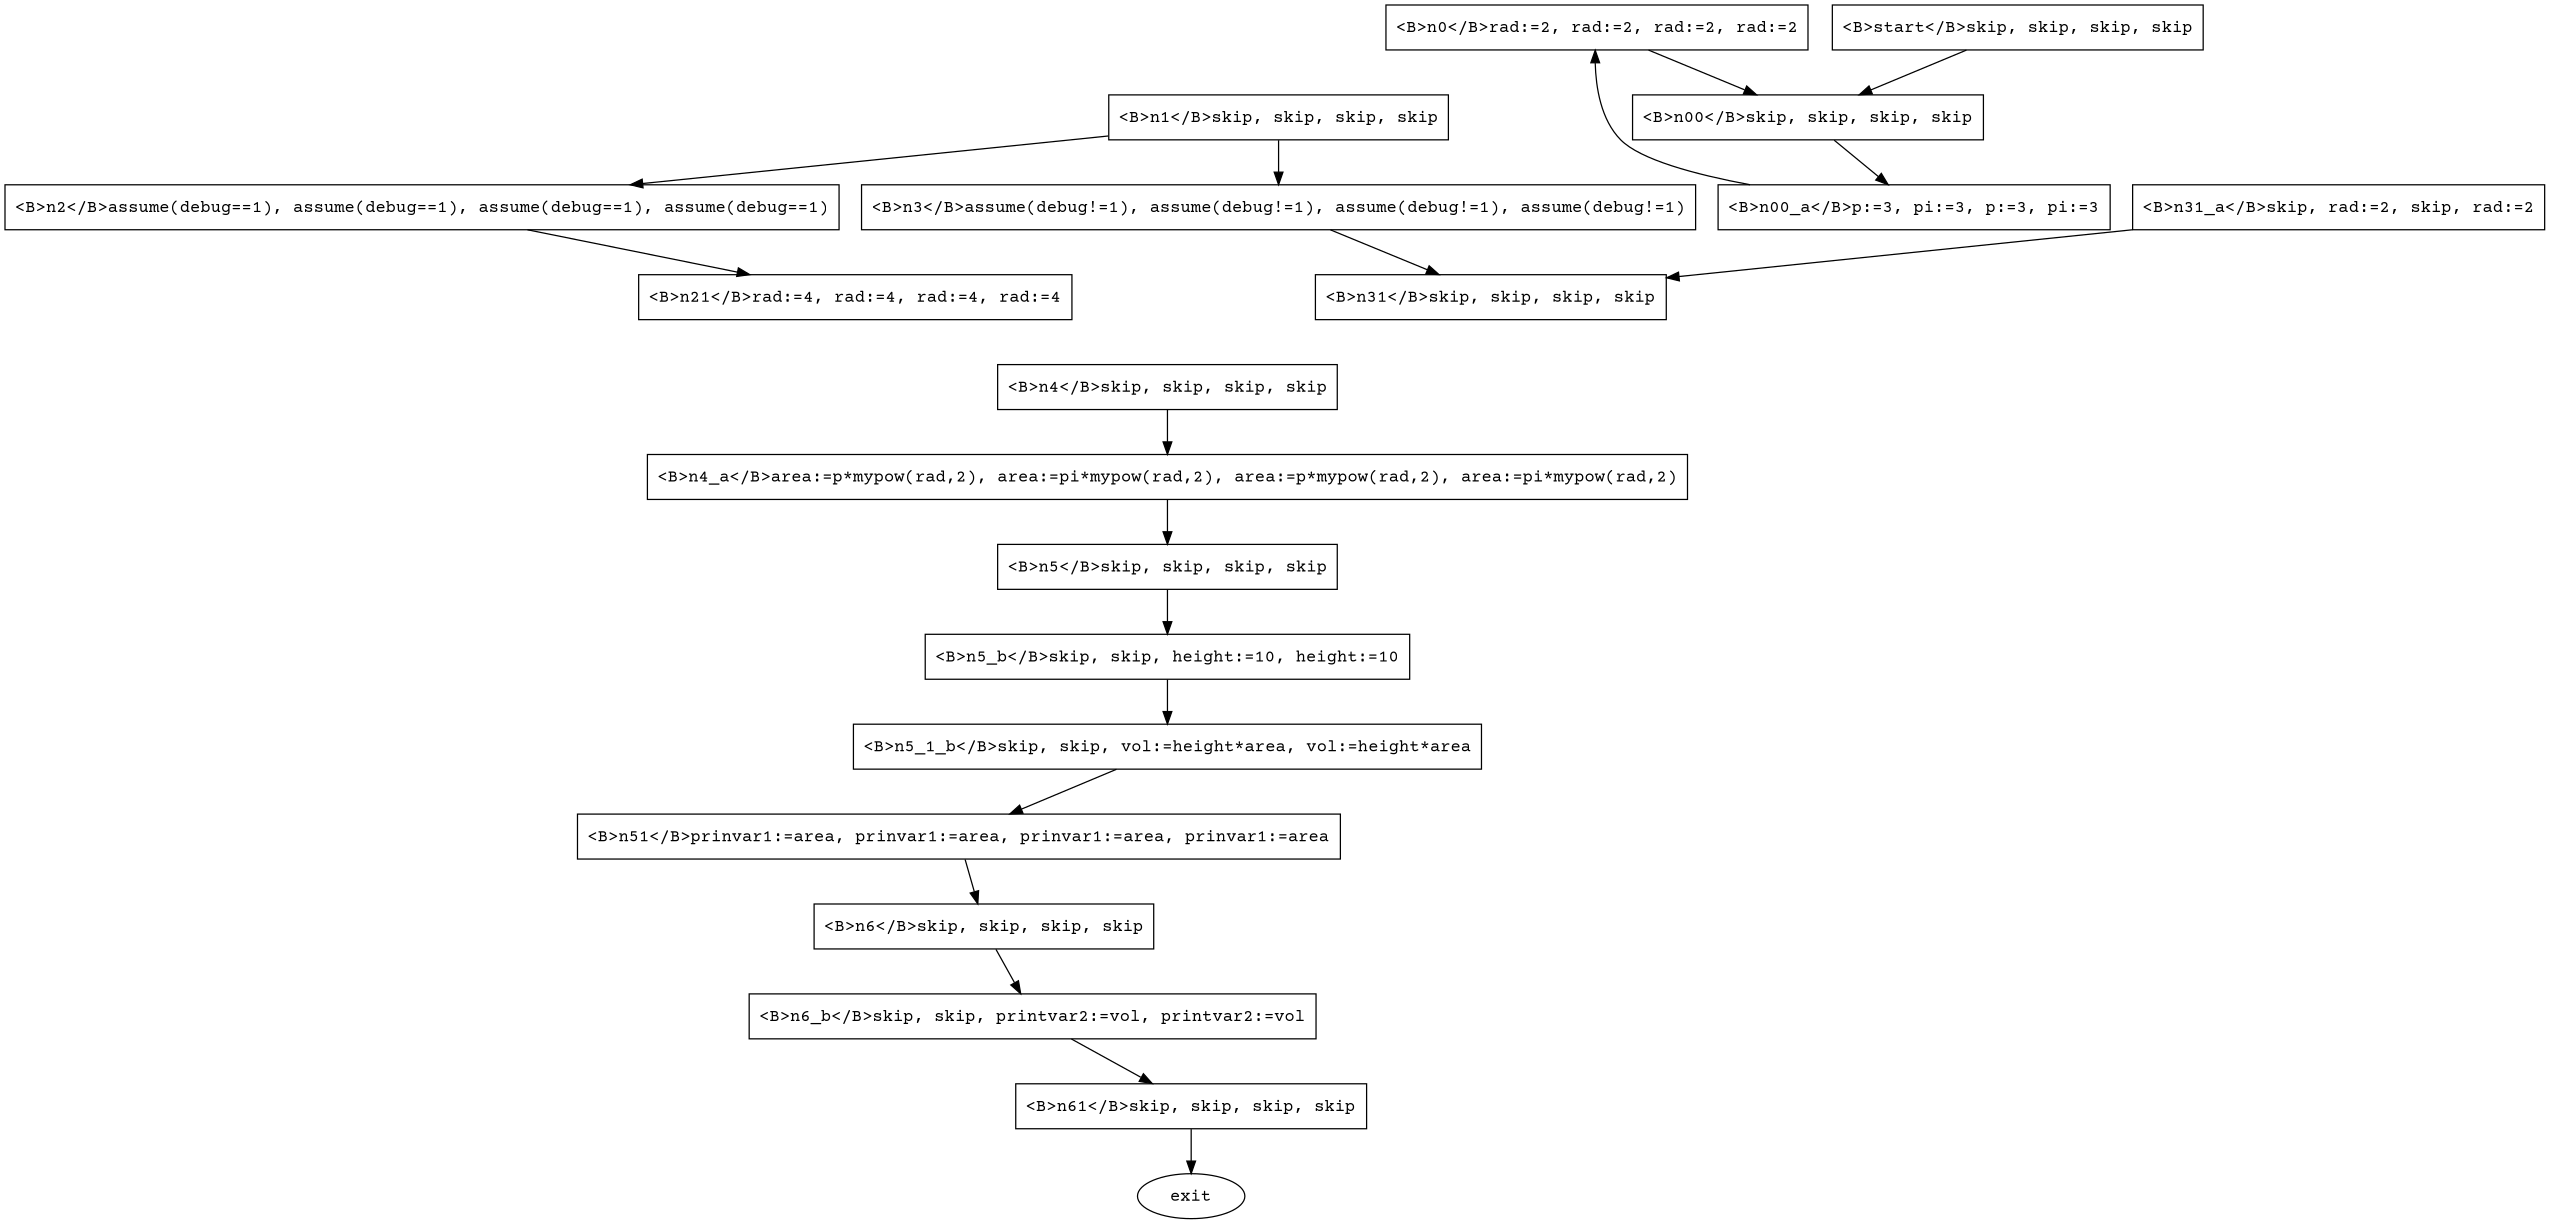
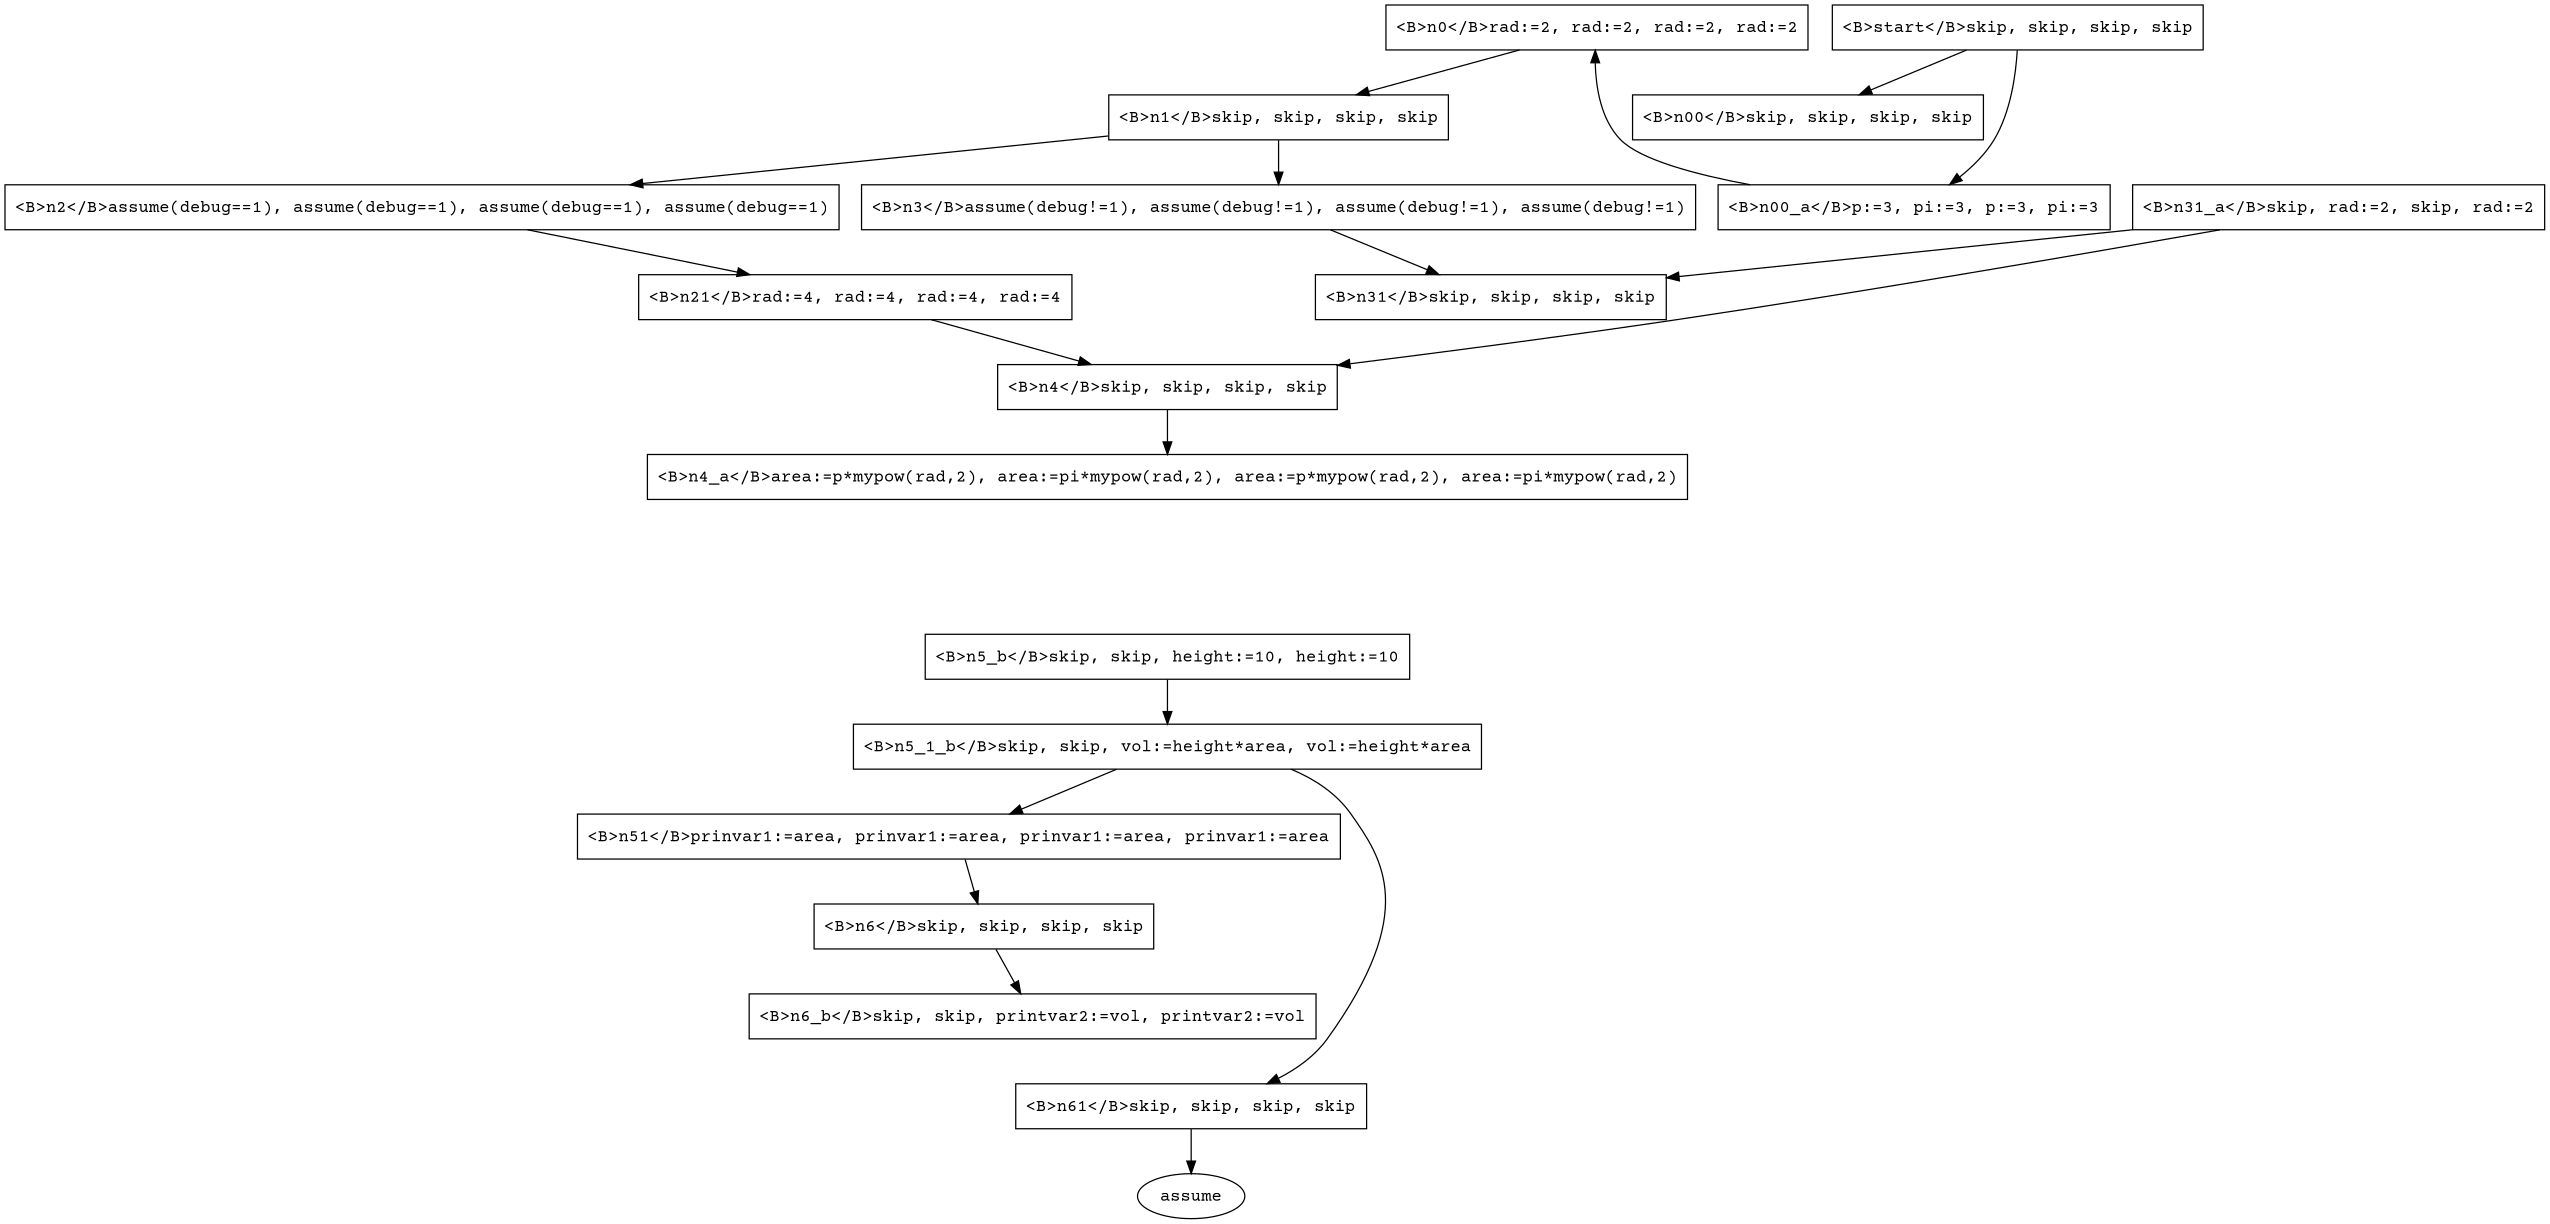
(1697, 70) -> (1444, 71)
(1856, 158) -> (2003, 121)
none -> (1786, 303)
none -> (1005, 340)
(1167, 567) -> none
(1106, 1058) -> (1384, 923)
(1191, 1196) -> (1191, 1196)
